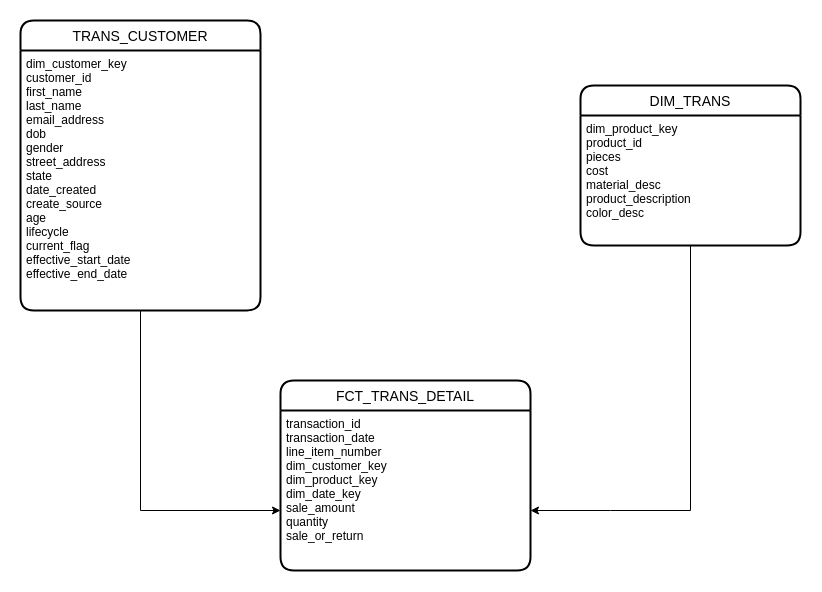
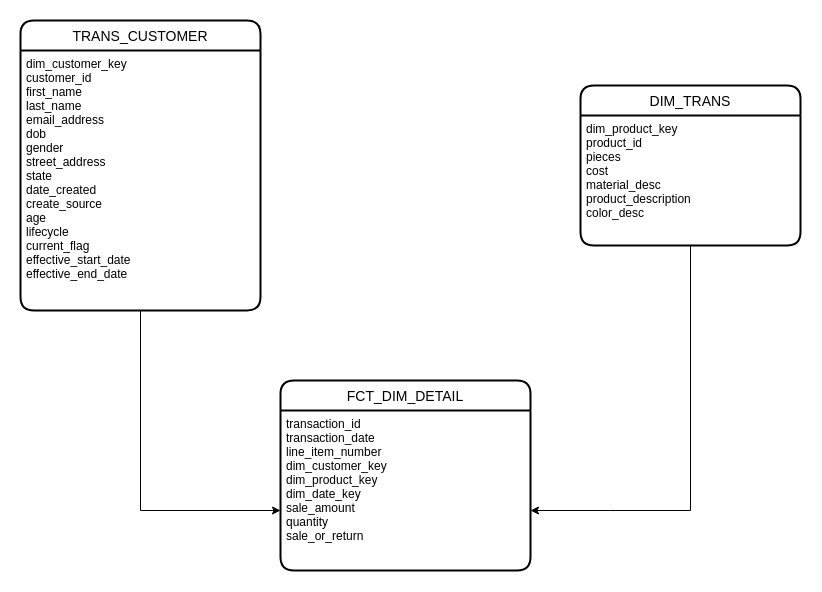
(405, 396) -> (405, 396)
